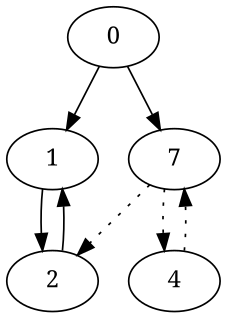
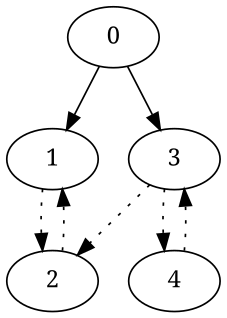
(174, 159) -> (174, 159)
(41, 211) -> (41, 211)
(64, 228) -> (64, 228)
